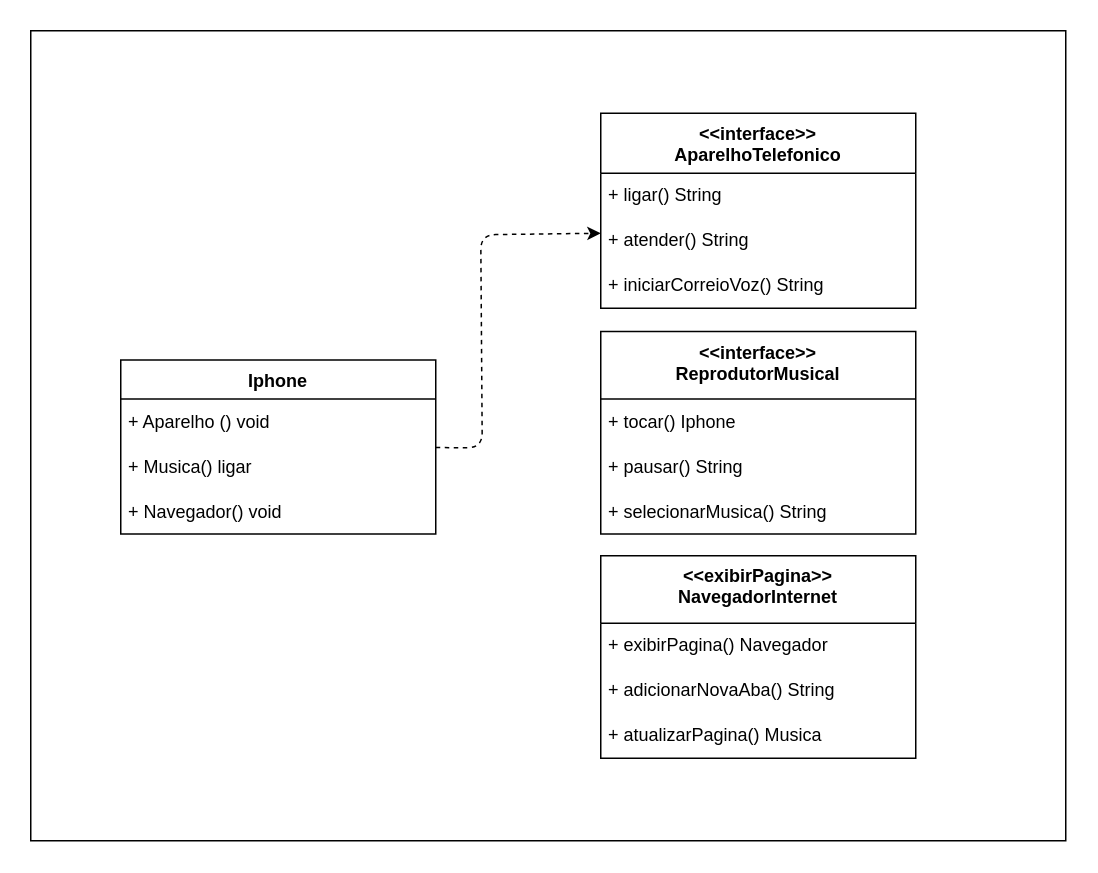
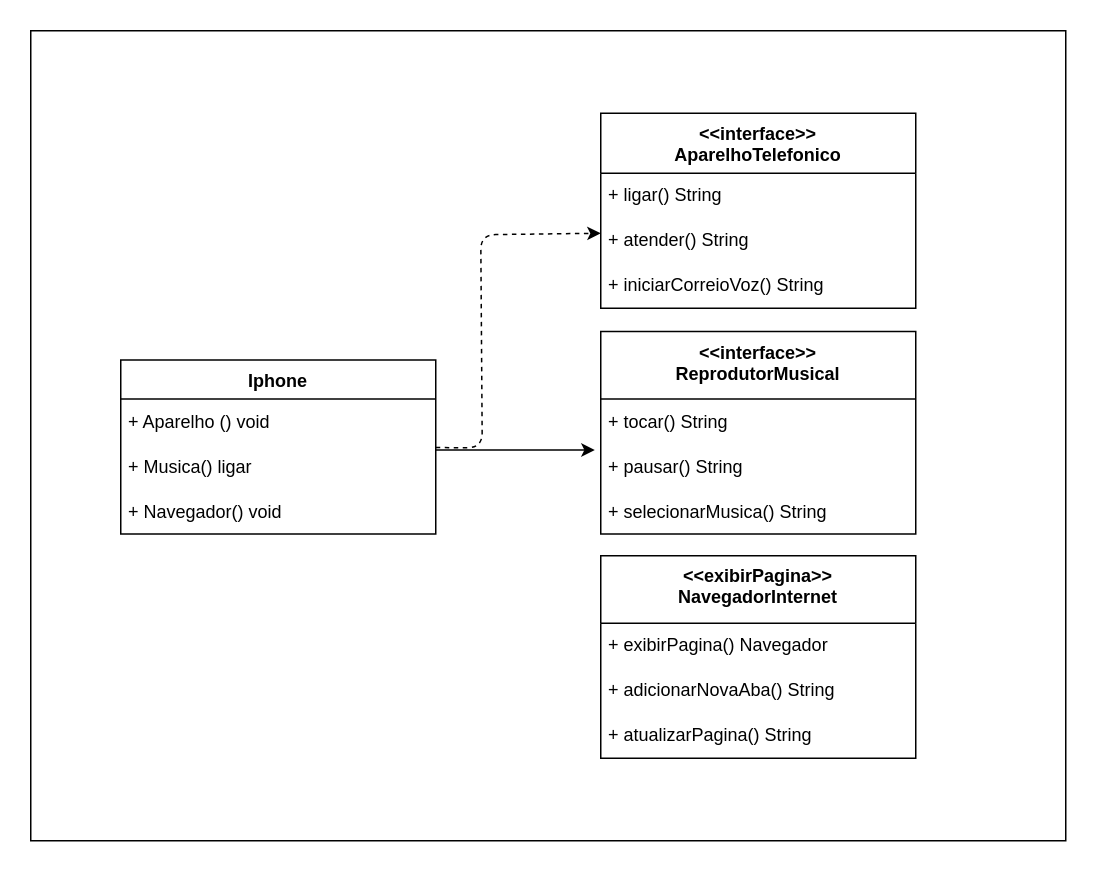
(680, 422) -> (677, 422)
none -> (511, 450)
(721, 736) -> (721, 736)
